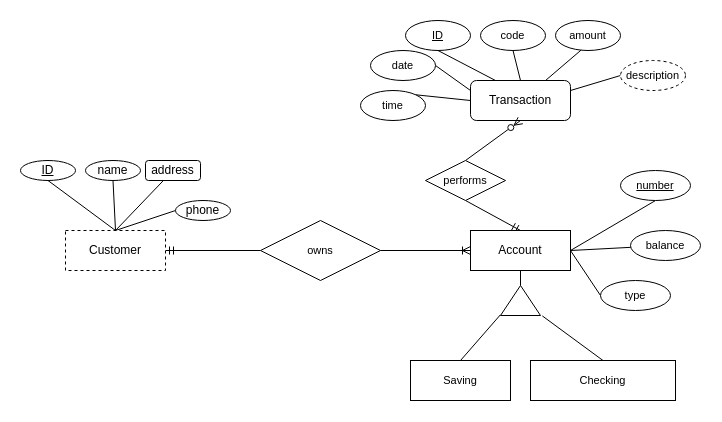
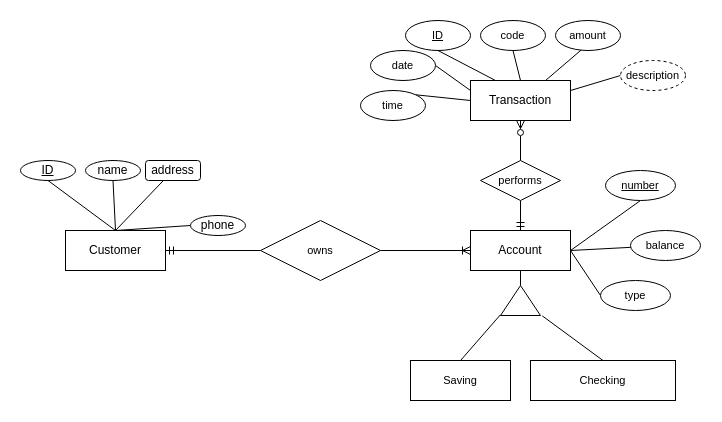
(521, 101) -> (521, 101)
(466, 181) -> (521, 181)
(656, 186) -> (641, 186)
(203, 211) -> (218, 226)
(116, 251) -> (116, 251)
